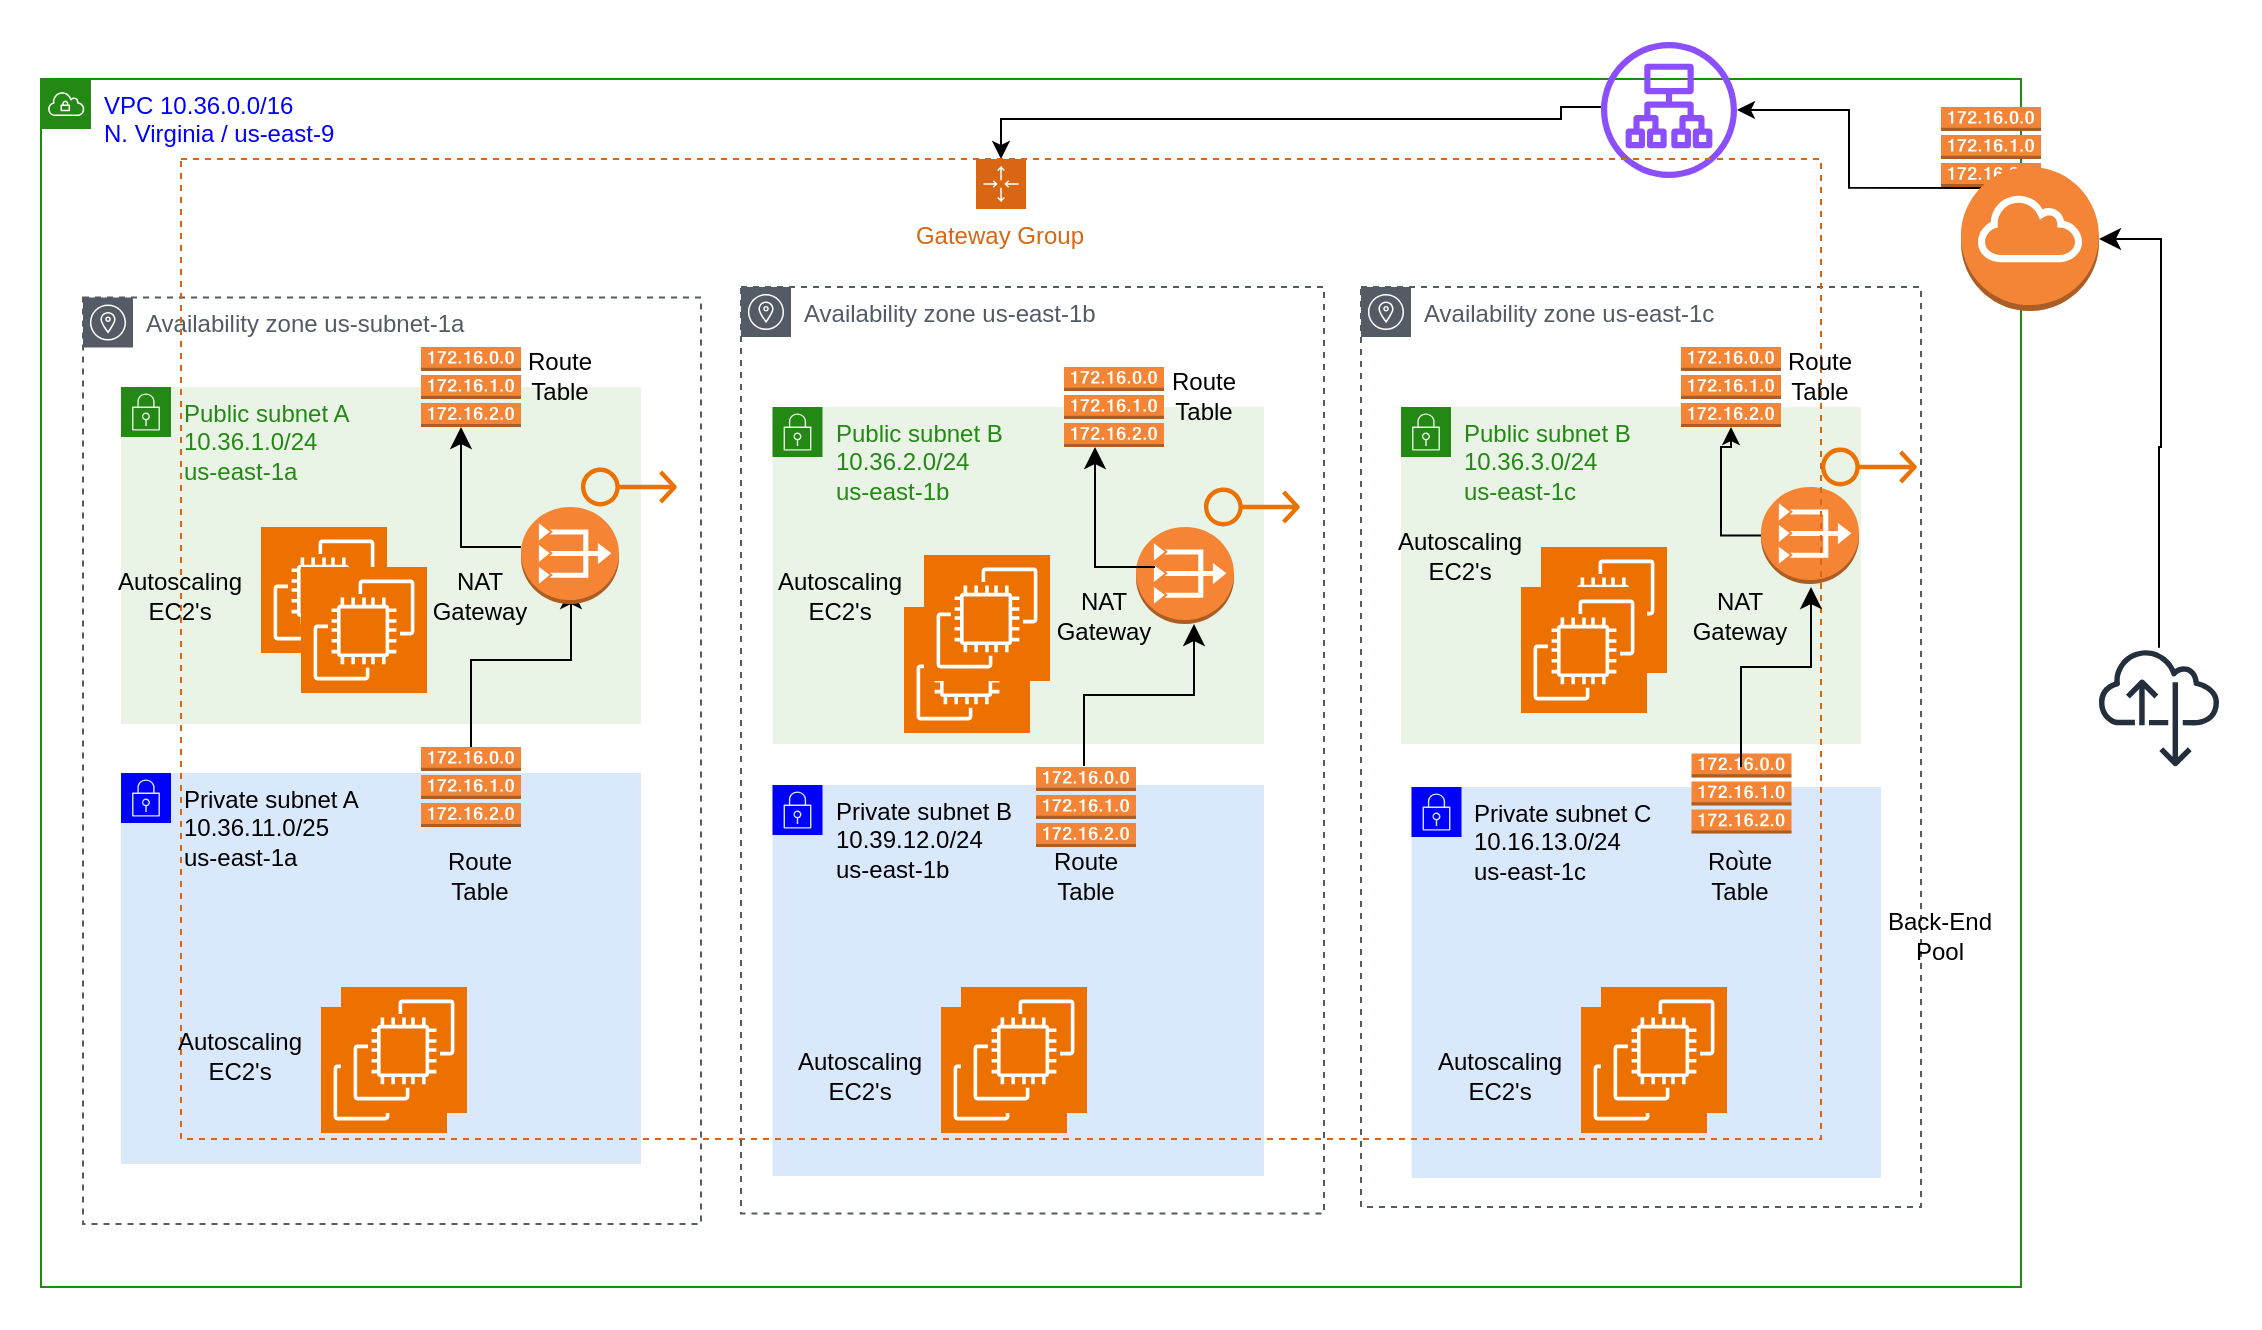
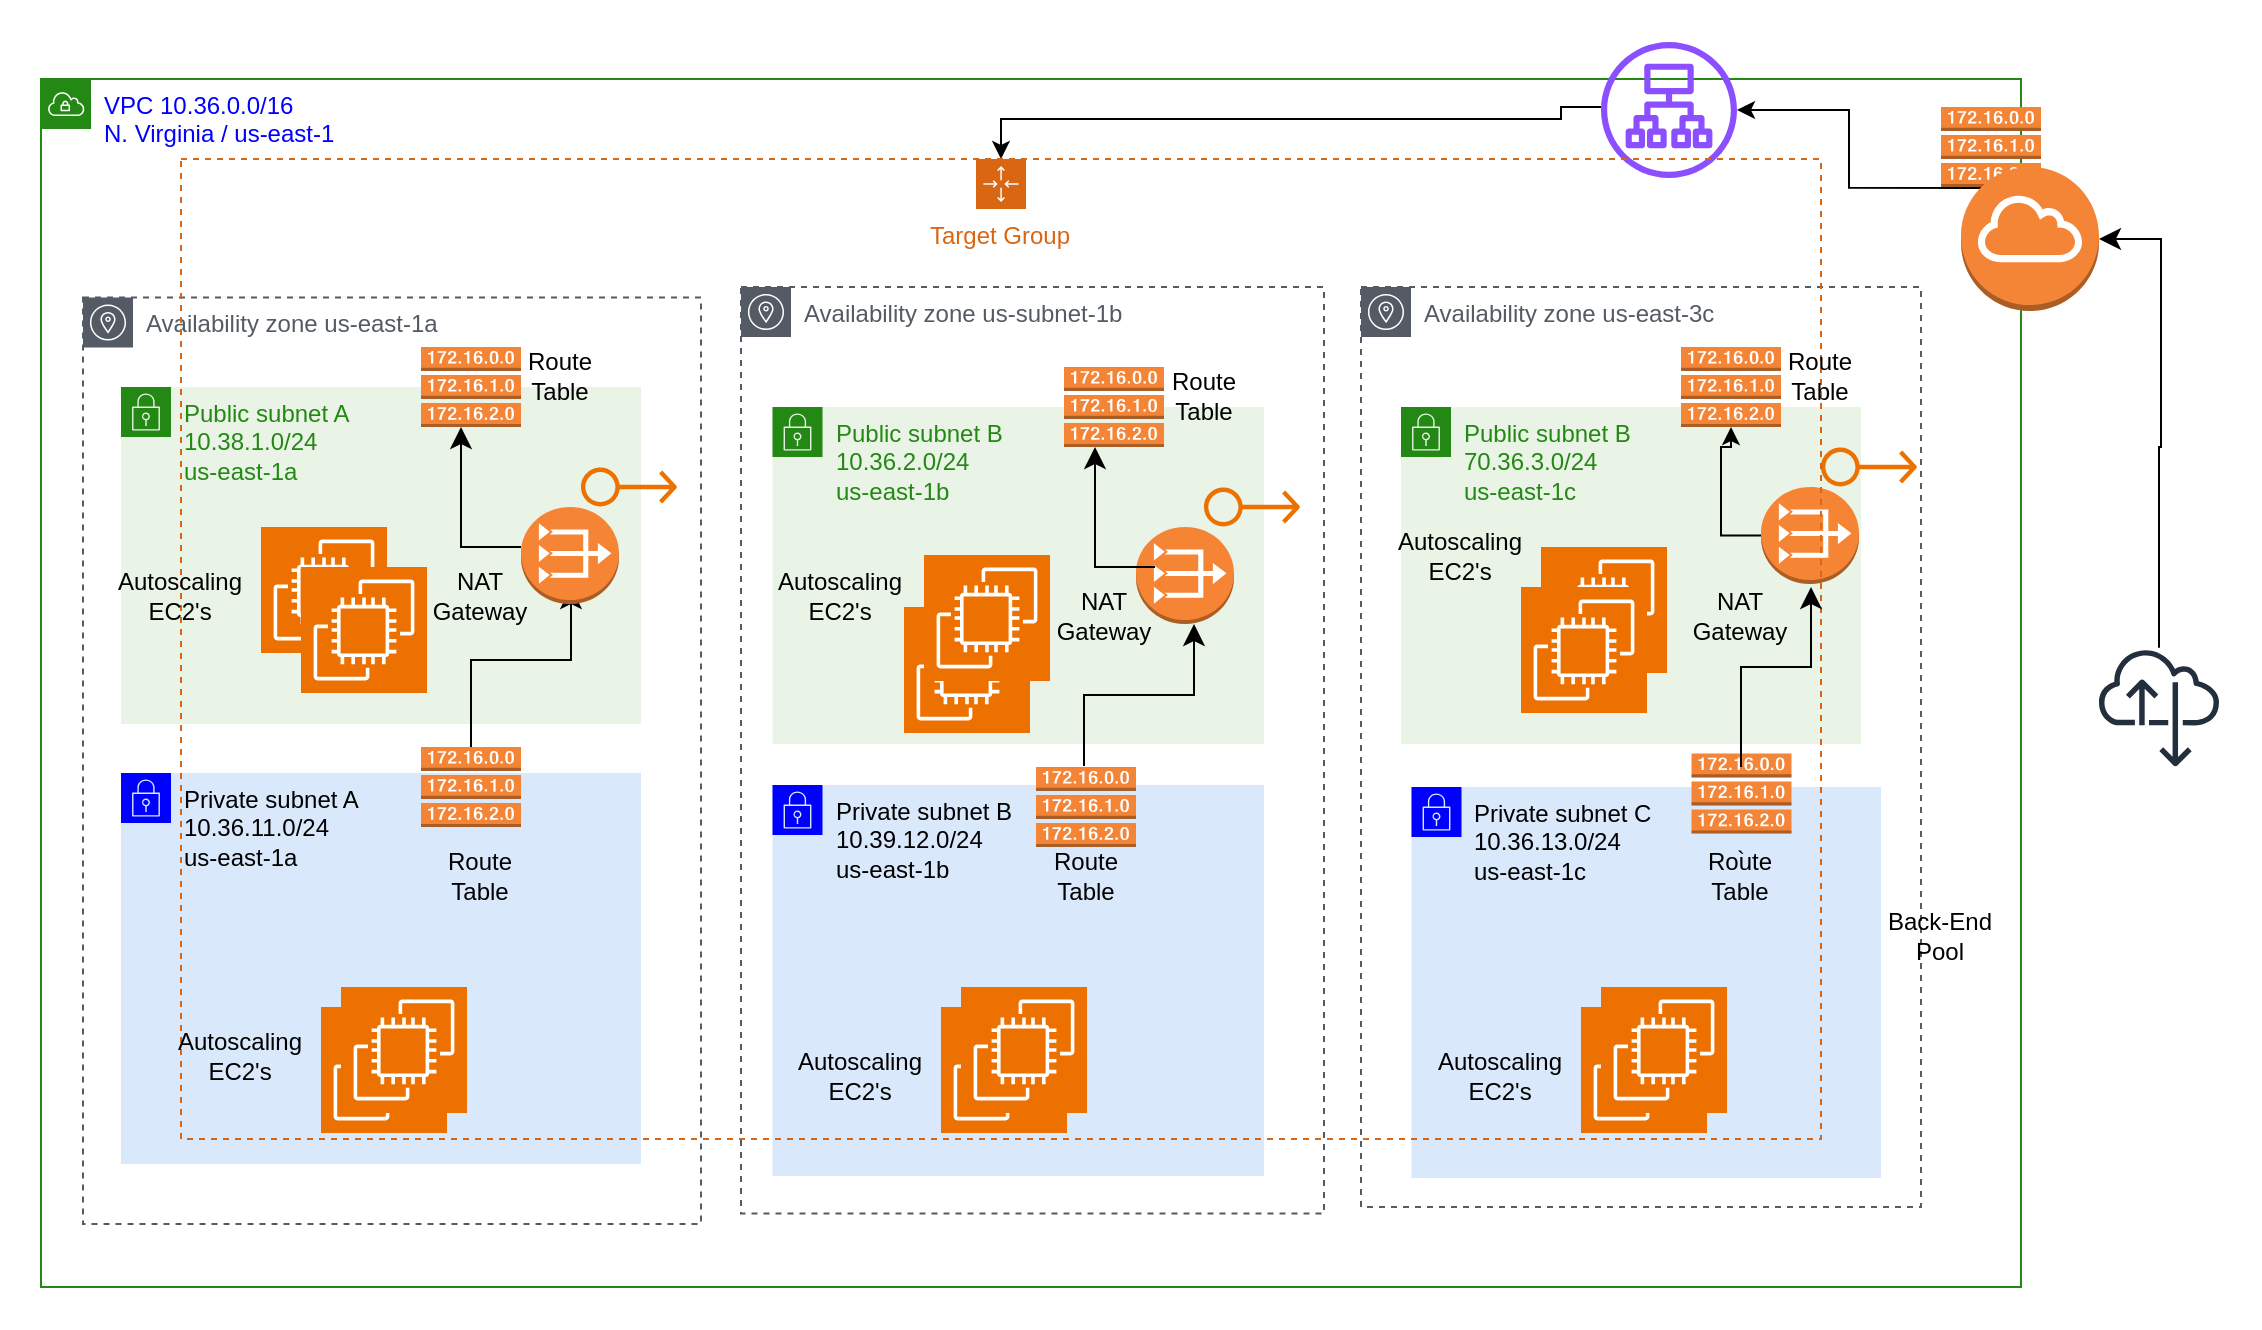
(238, 122) -> (238, 122)
(1001, 237) -> (1001, 237)
(971, 315) -> (985, 315)
(1591, 315) -> (1591, 315)
(327, 325) -> (313, 325)
(273, 444) -> (273, 444)
(1553, 464) -> (1553, 464)
(283, 830) -> (283, 830)
(1573, 844) -> (1573, 844)
